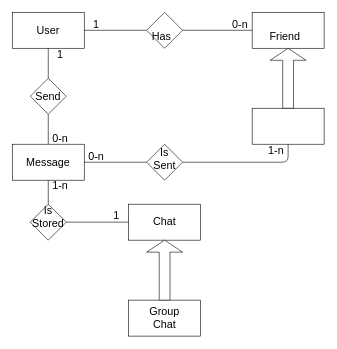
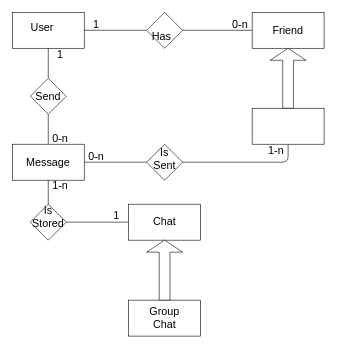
(48, 30) -> (42, 27)
(285, 36) -> (288, 30)
